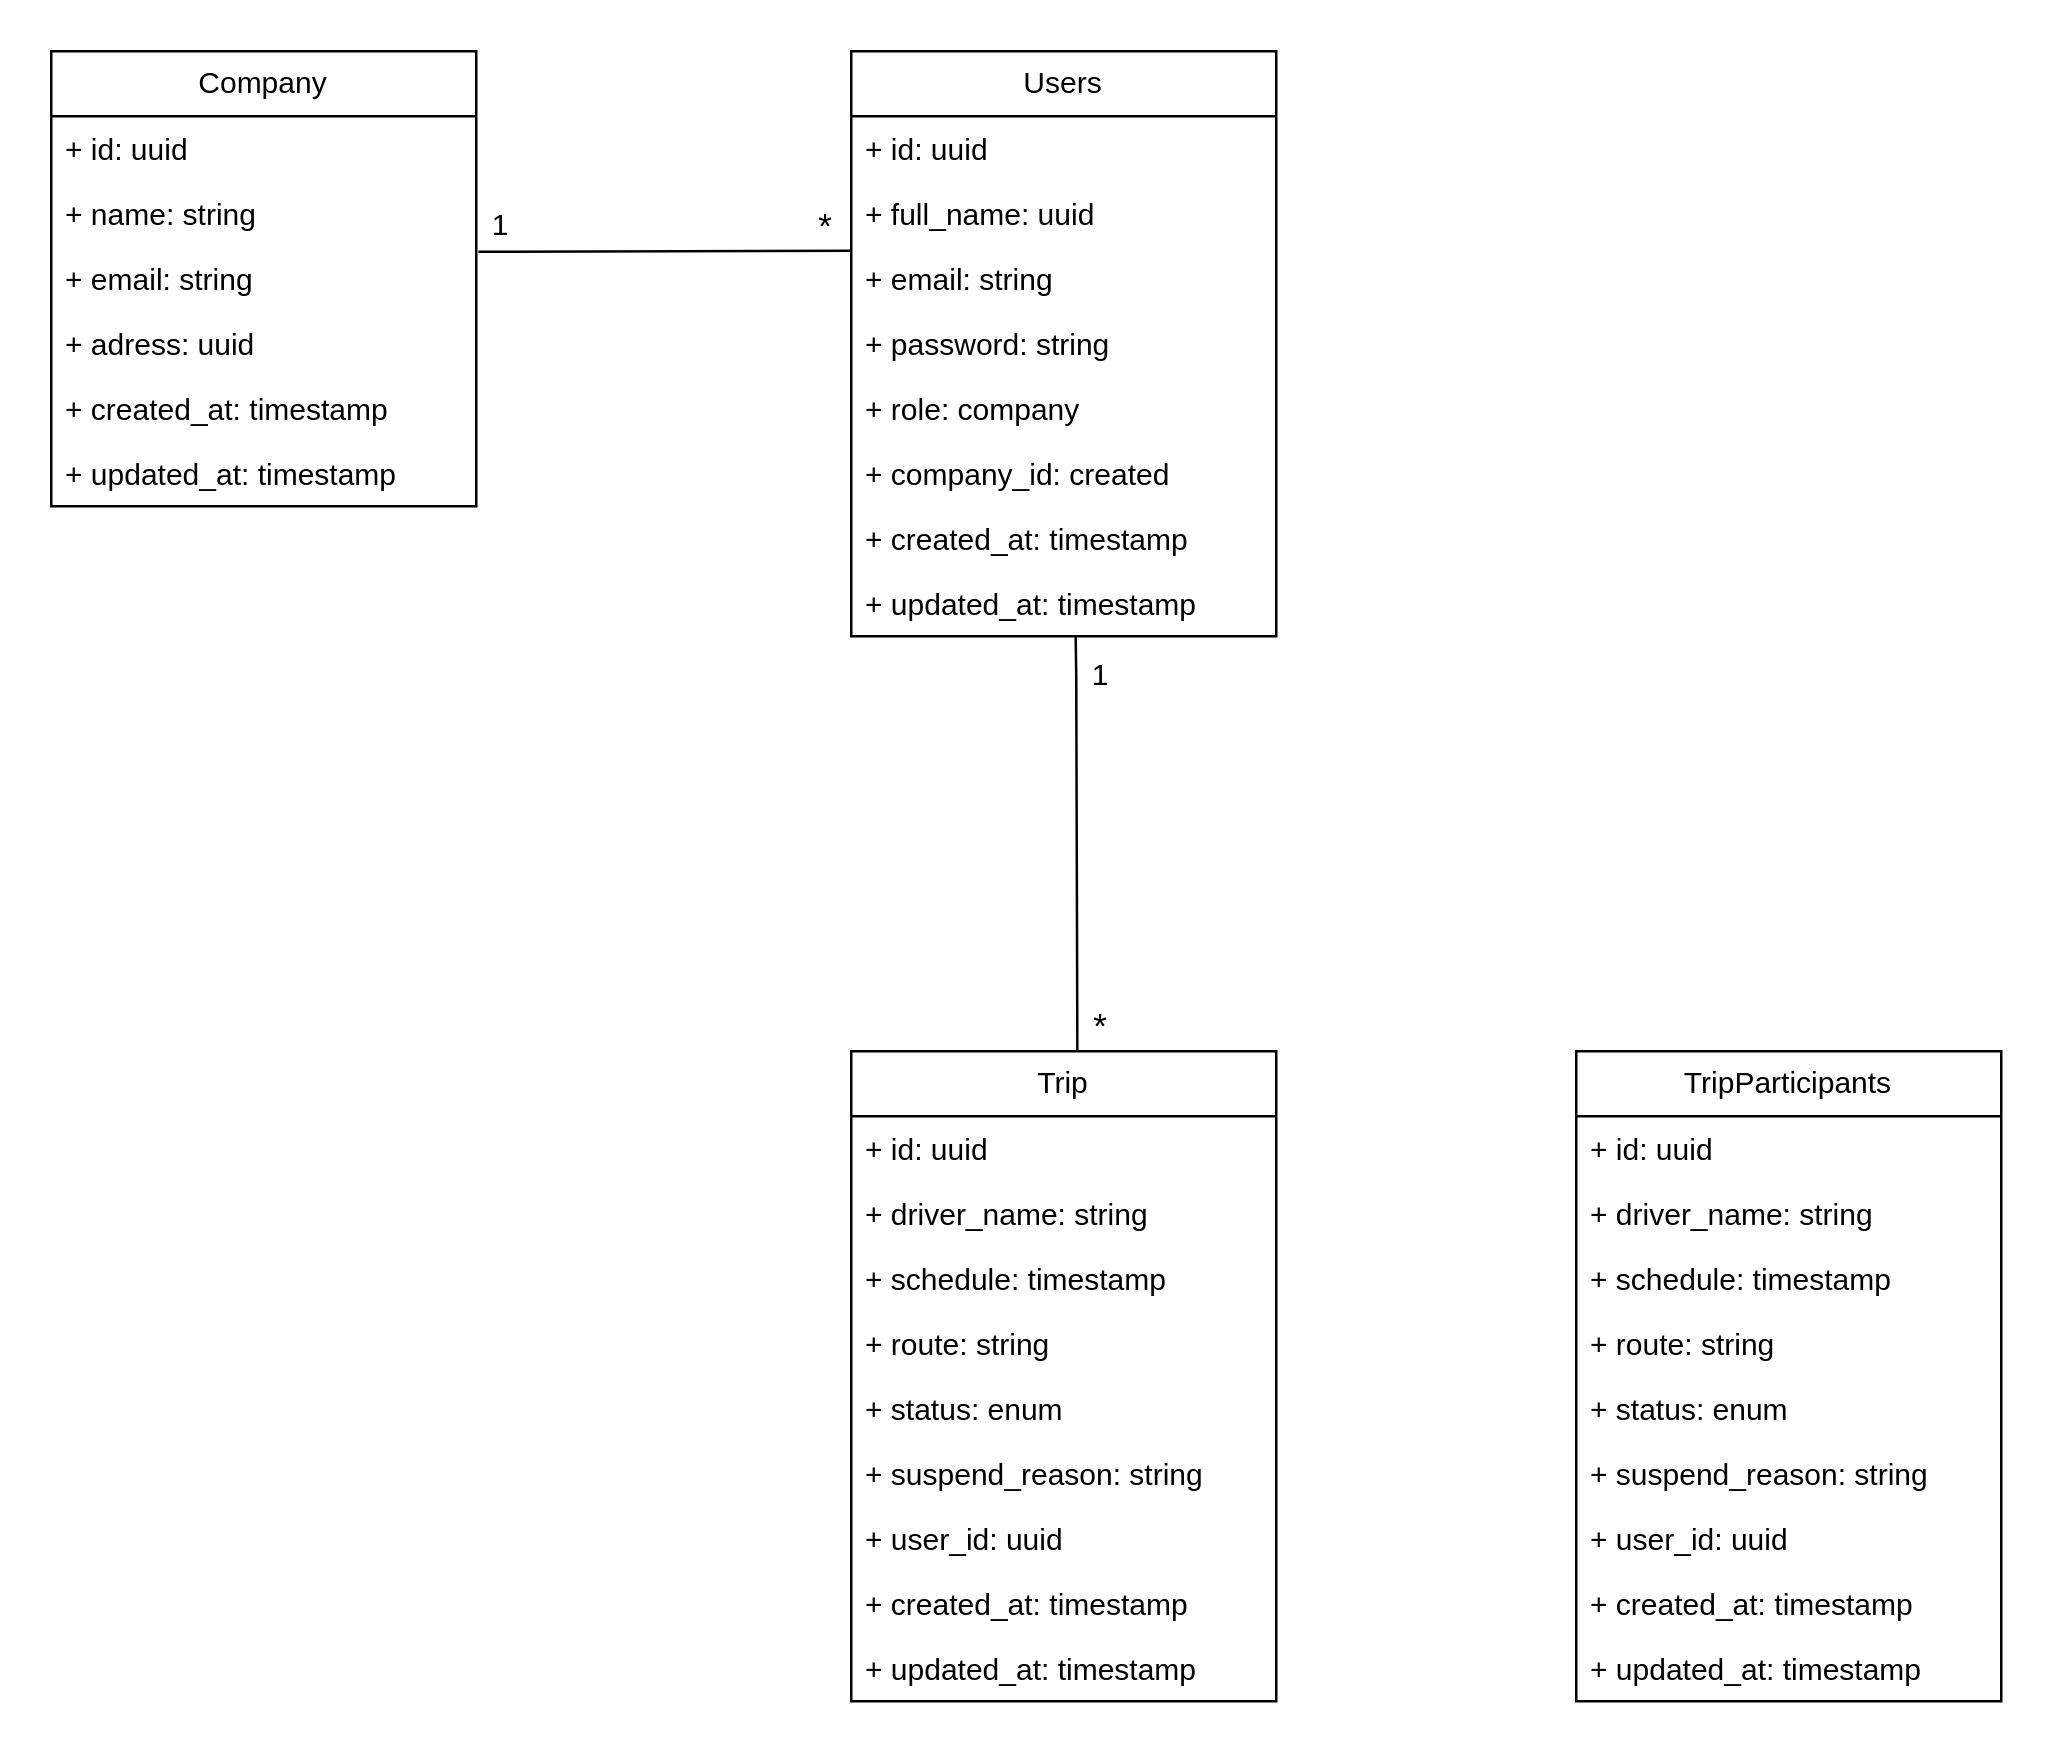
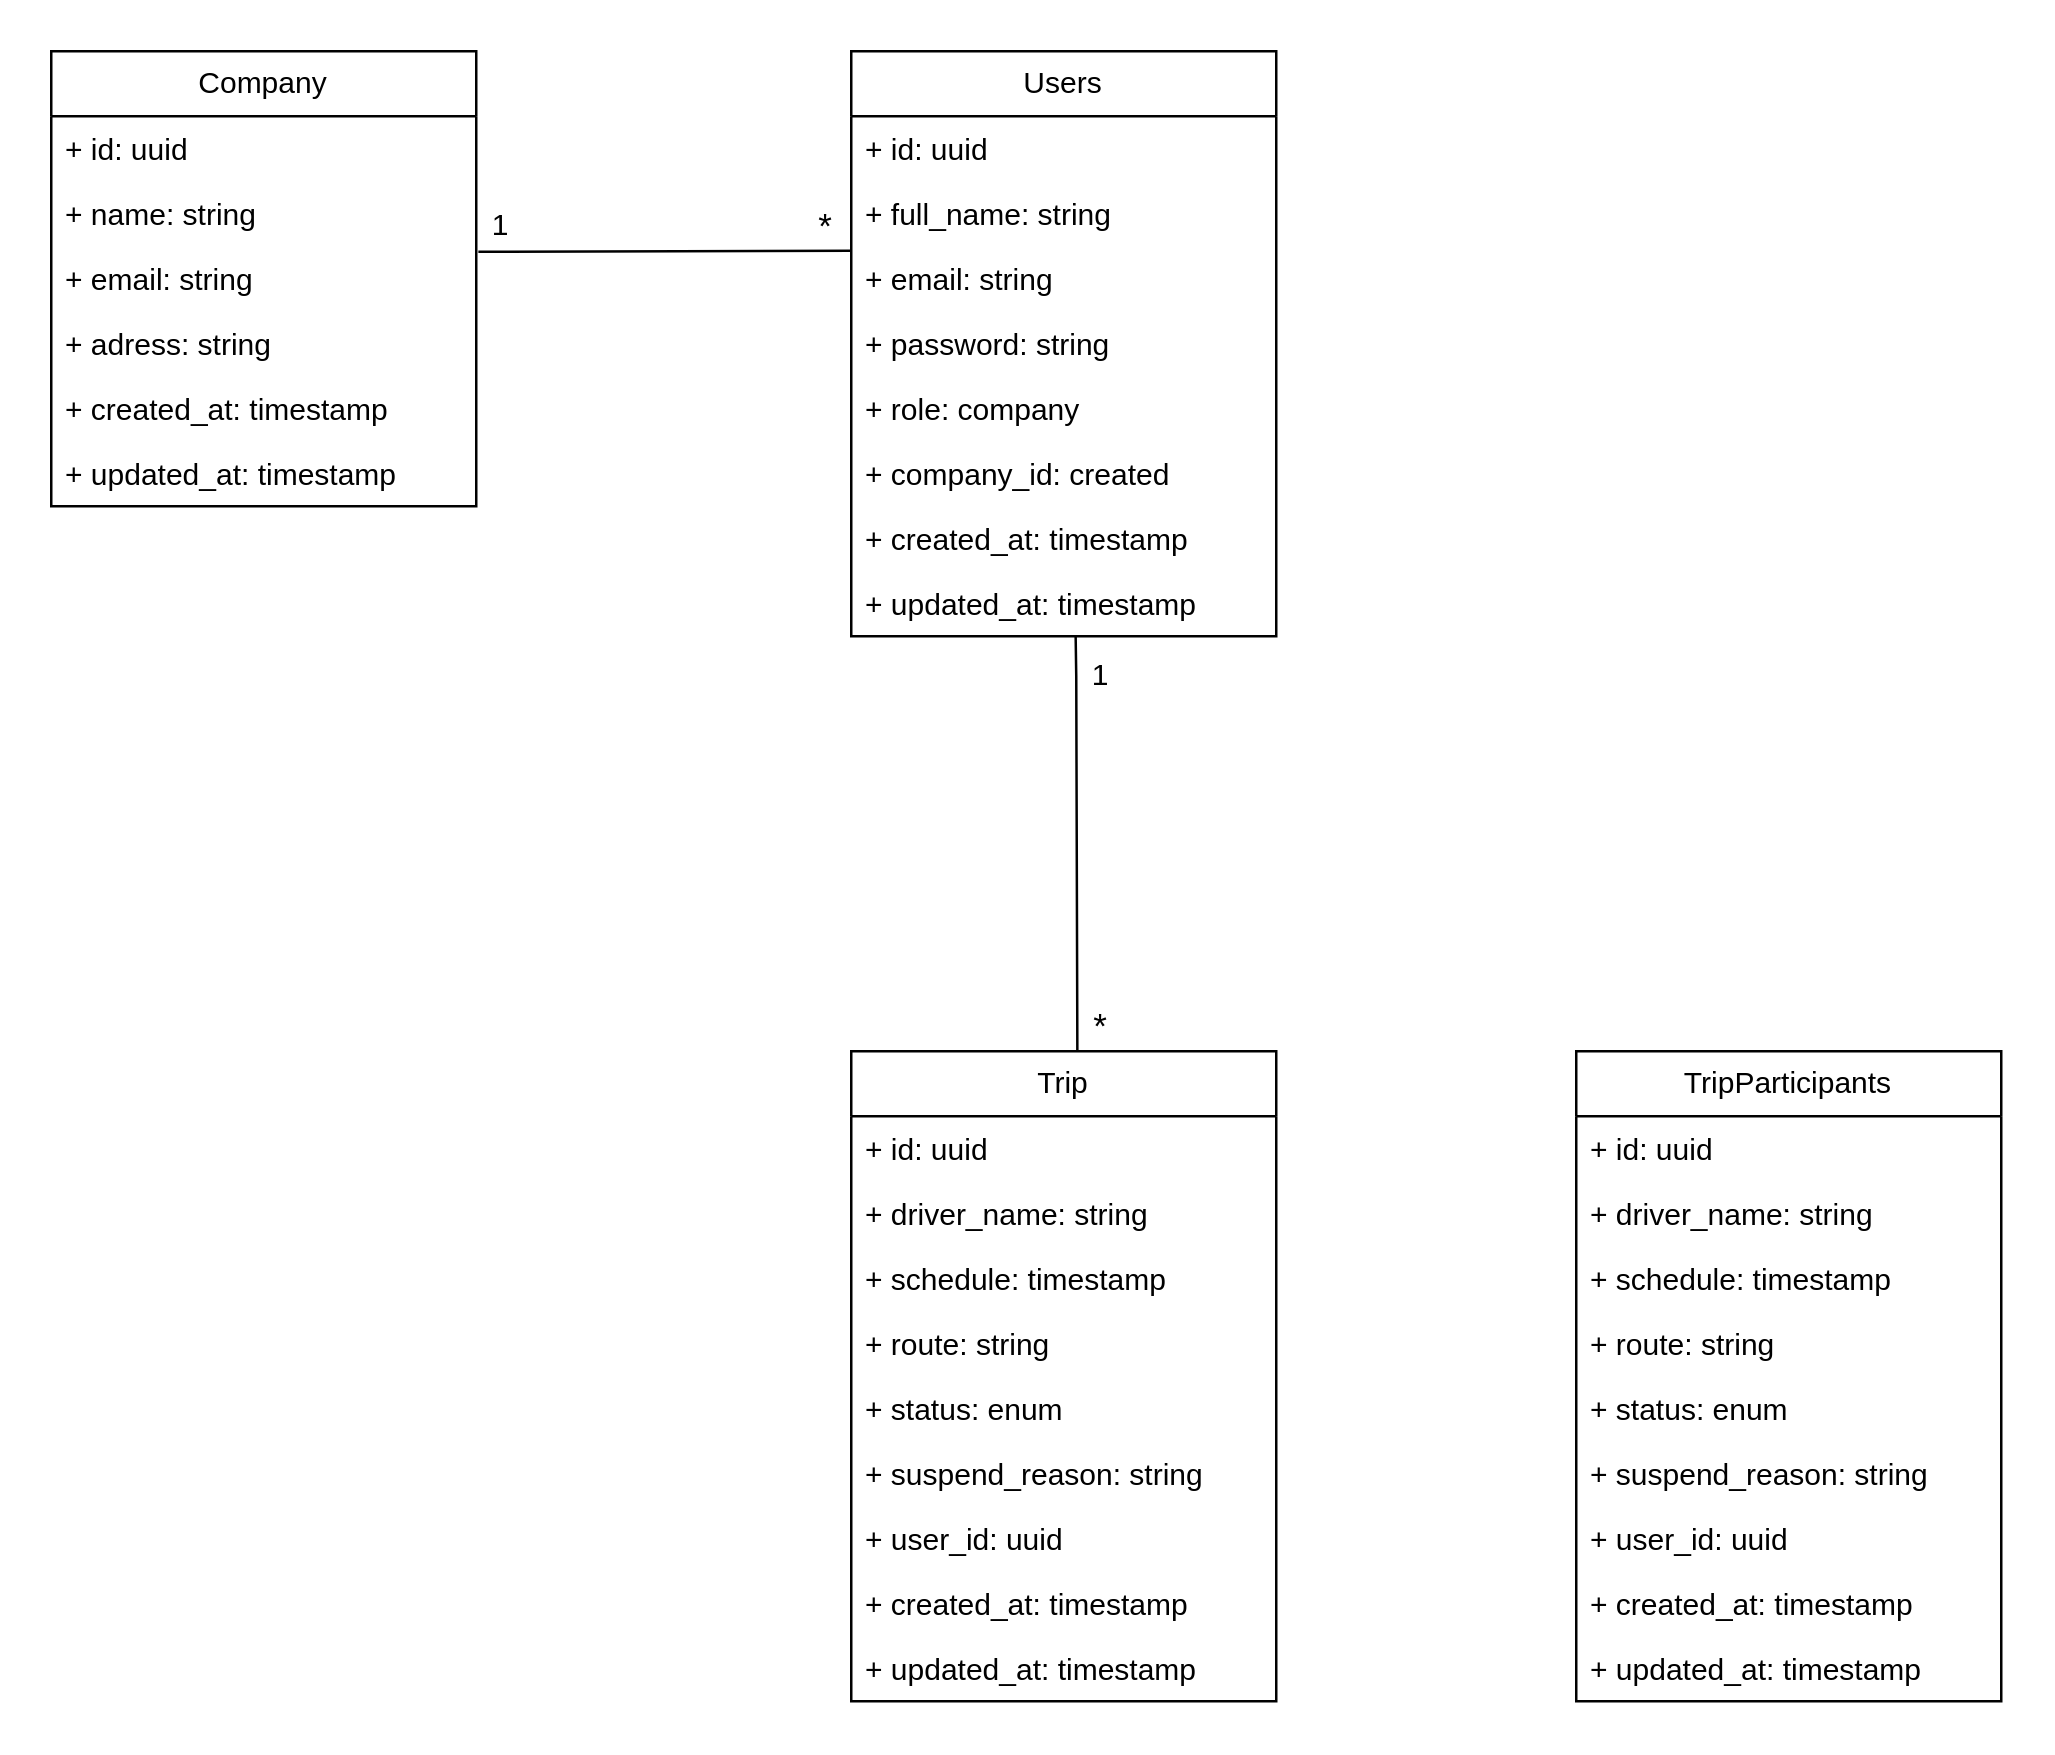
(986, 217) -> (1002, 217)
(168, 347) -> (185, 347)
